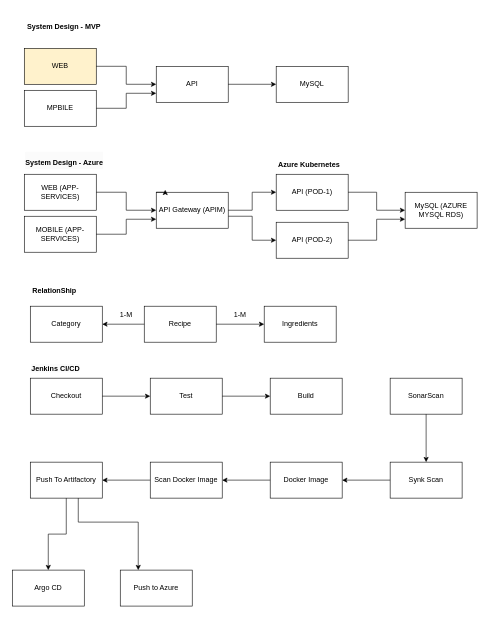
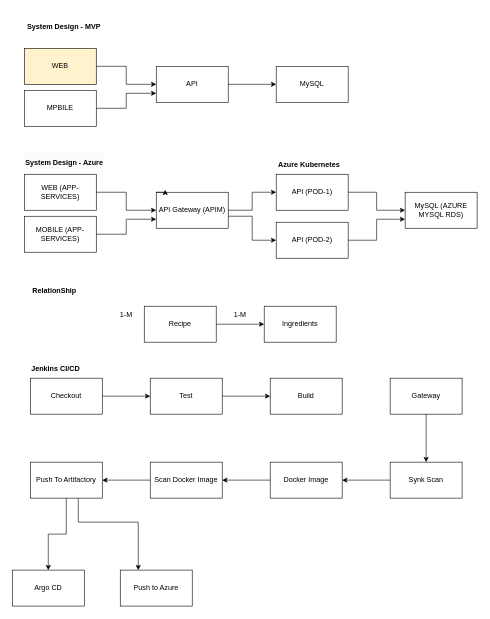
(66, 324) -> none
(107, 324) -> none
(426, 396) -> (426, 396)
